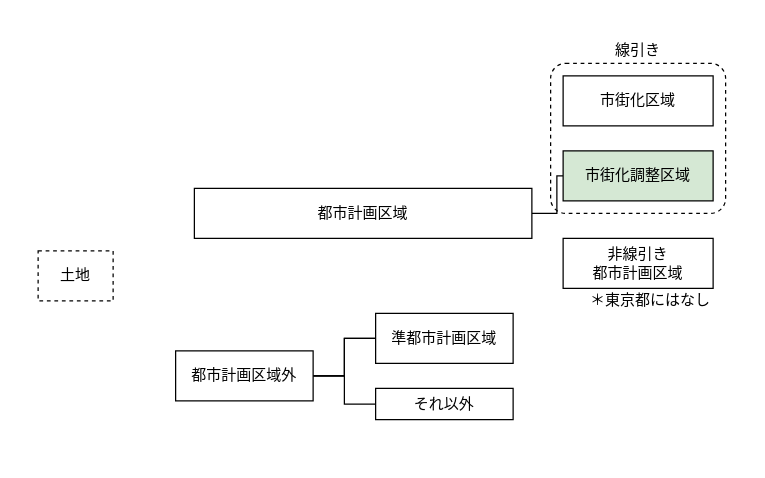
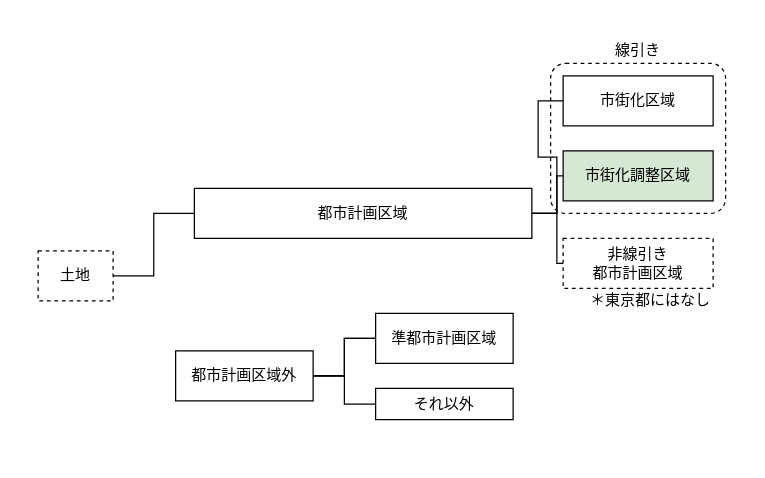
none -> (538, 134)
none -> (557, 241)
none -> (154, 244)
(638, 263) -> (638, 263)
